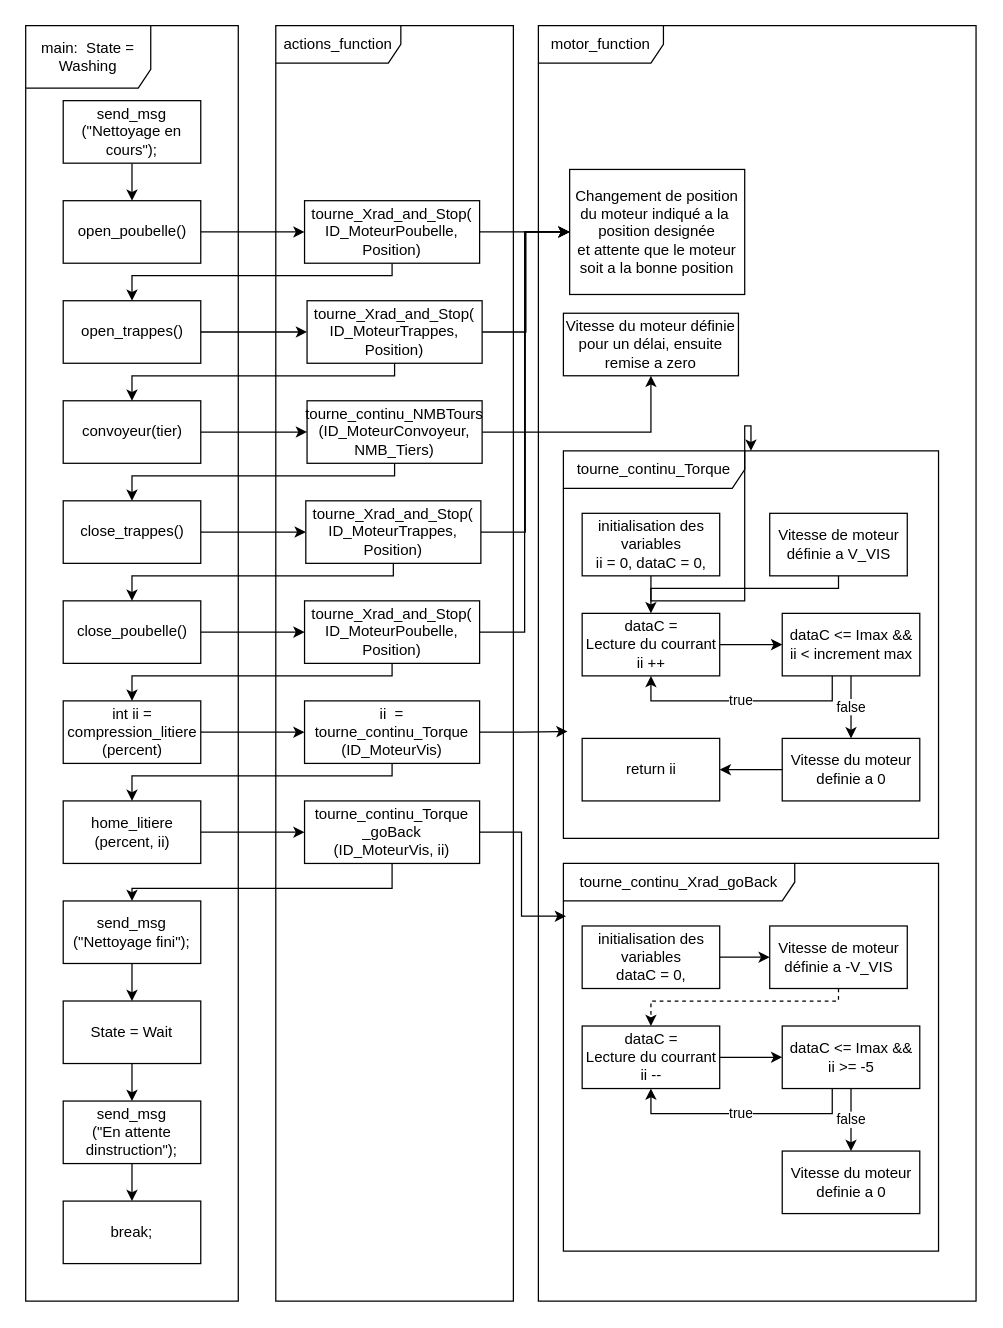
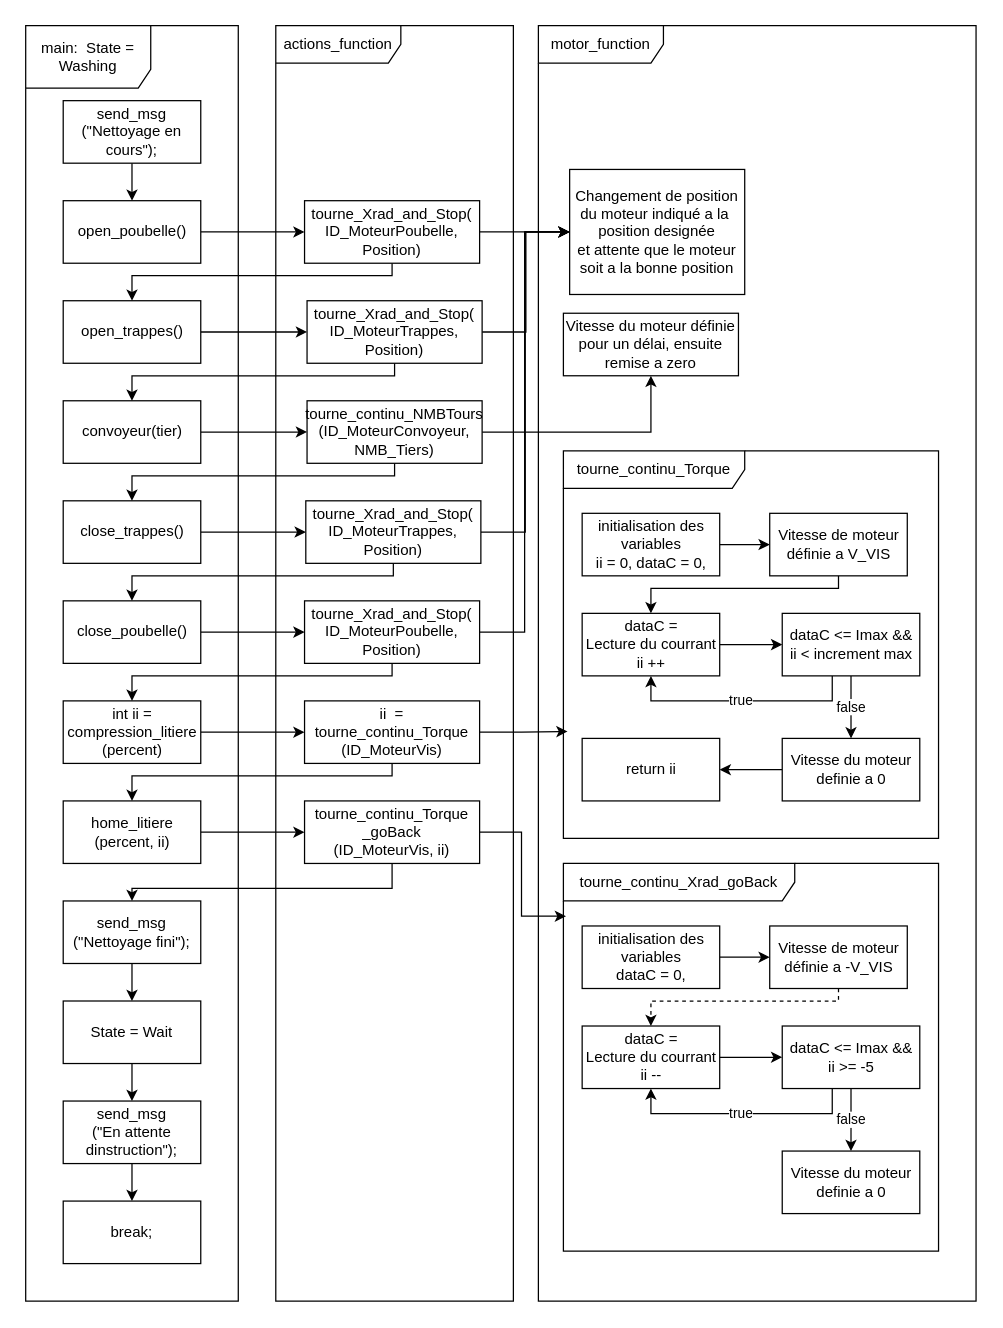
(744, 581) -> (740, 544)
